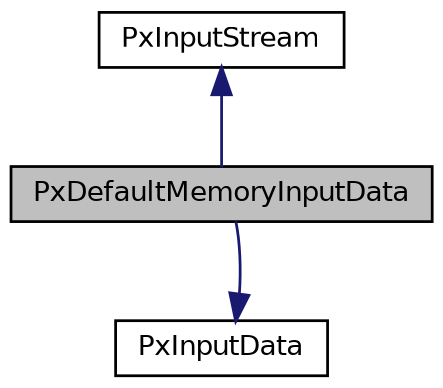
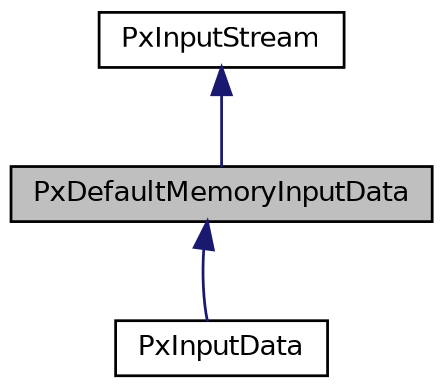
(240, 258) -> (203, 285)
